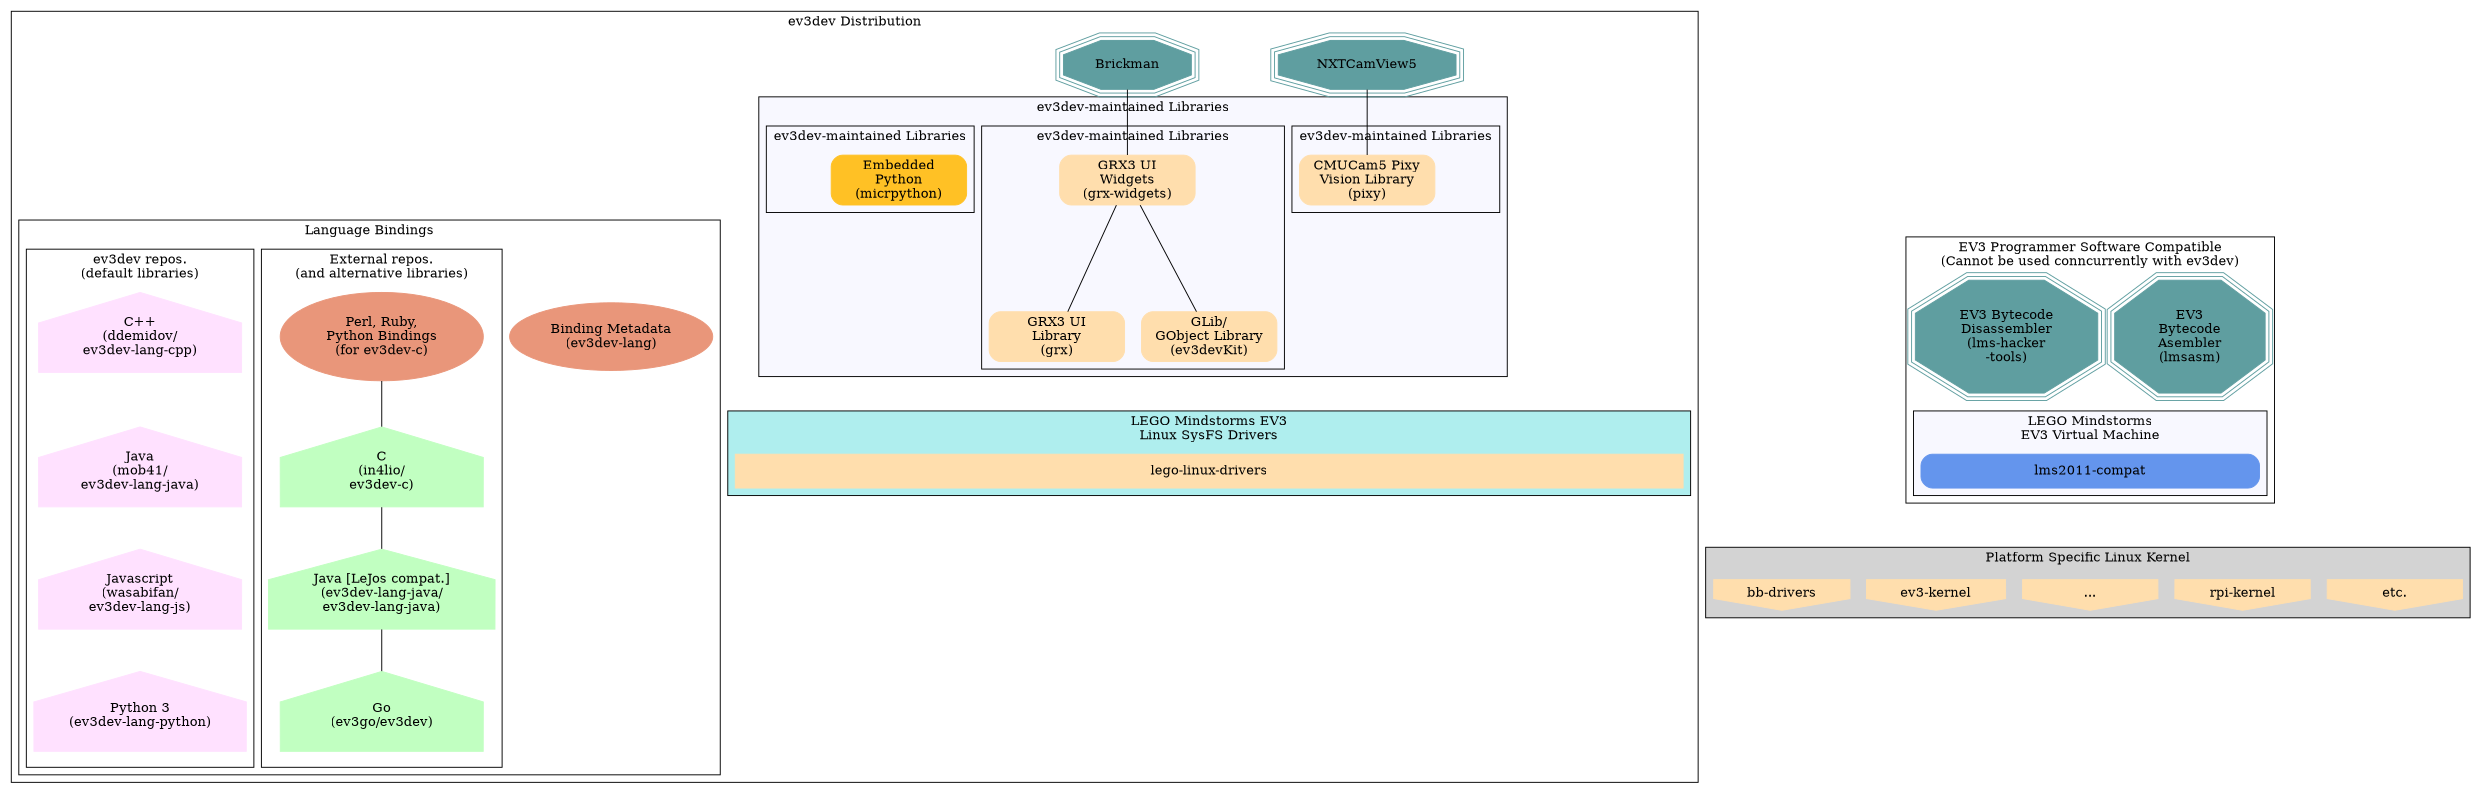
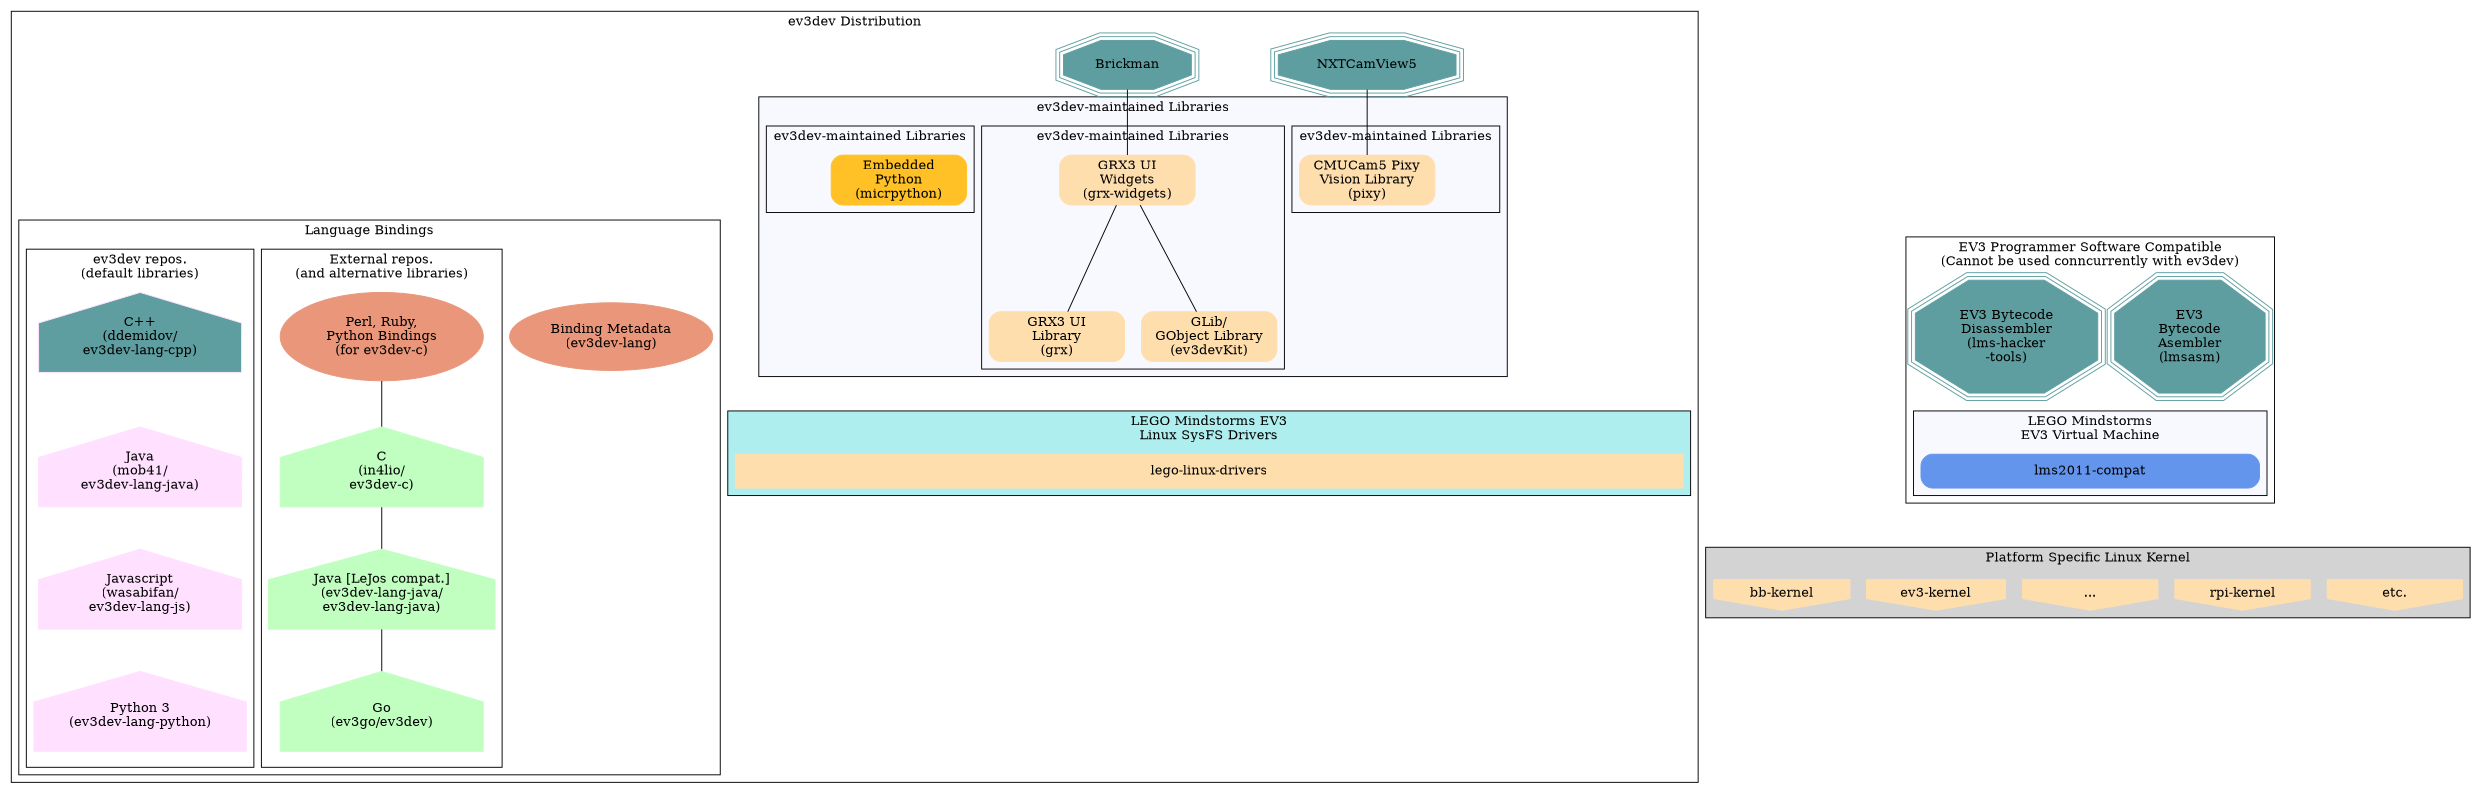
(140, 337) -> (140, 337)
(1782, 593) -> (1782, 593)
